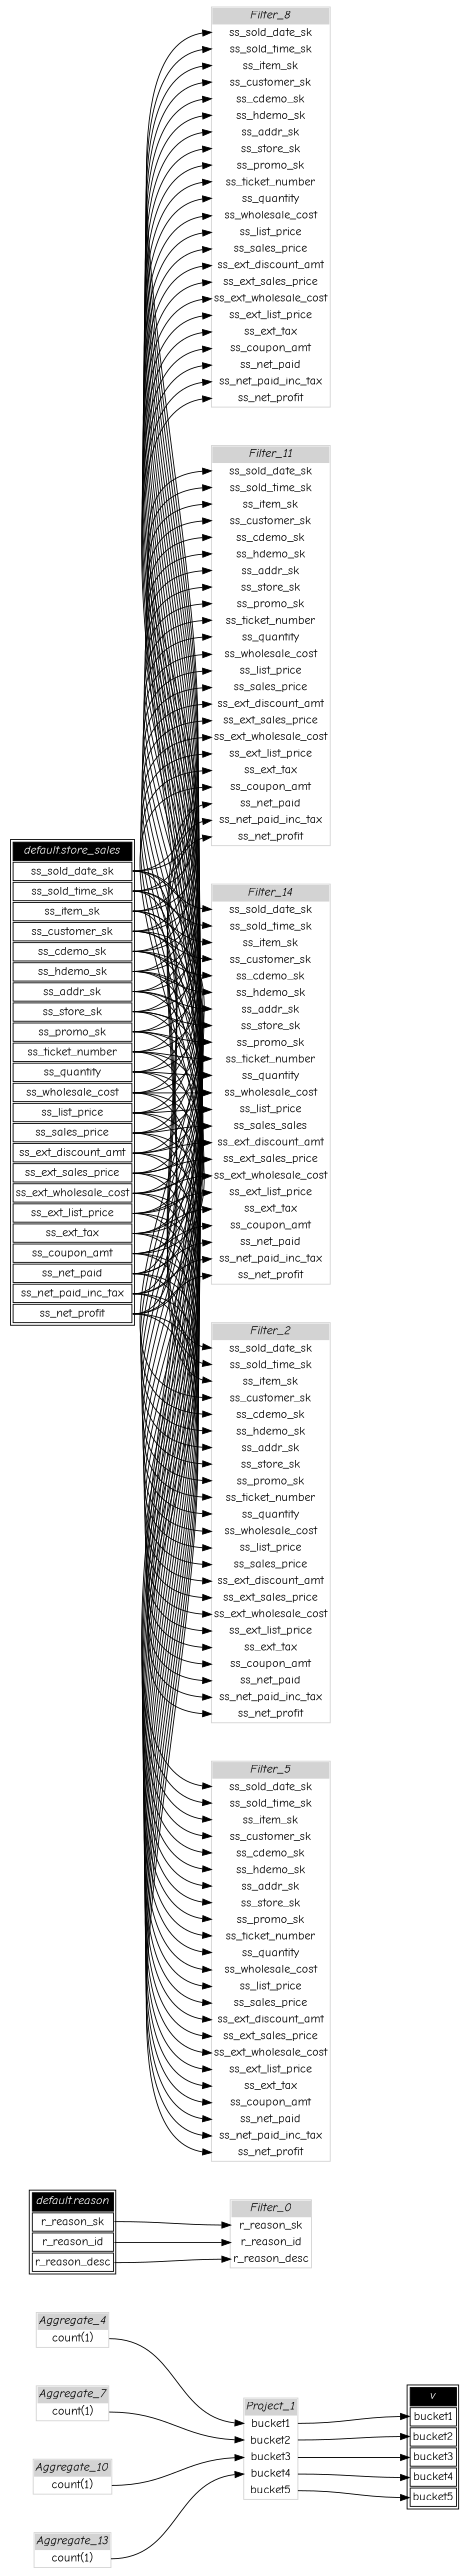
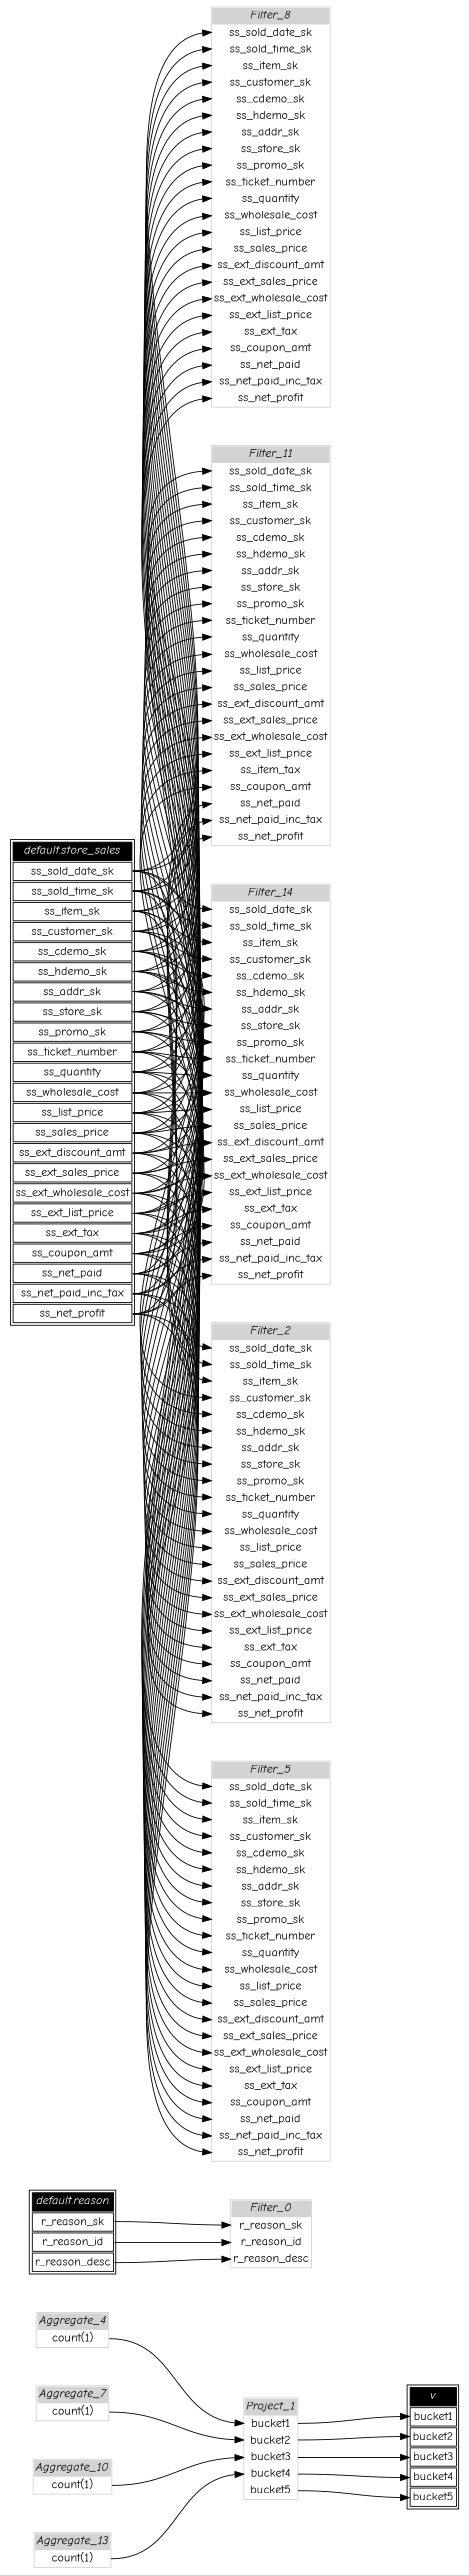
(271, 770) -> (271, 770)
(271, 1125) -> (271, 1125)
